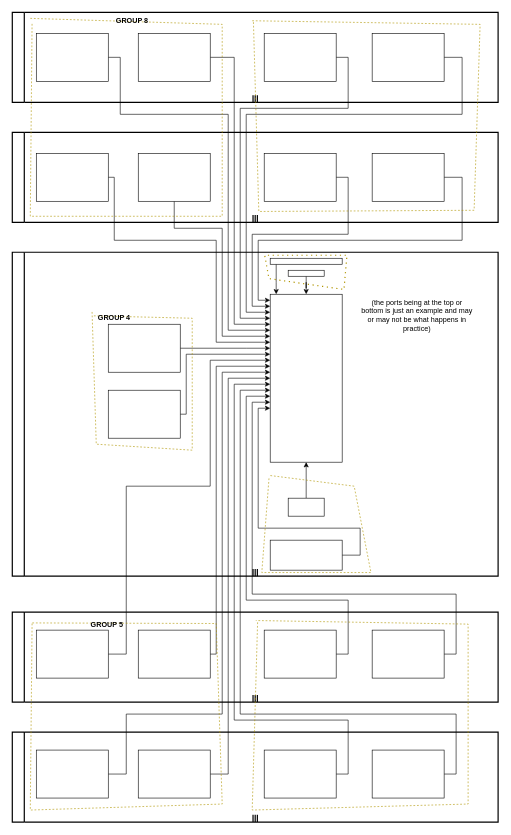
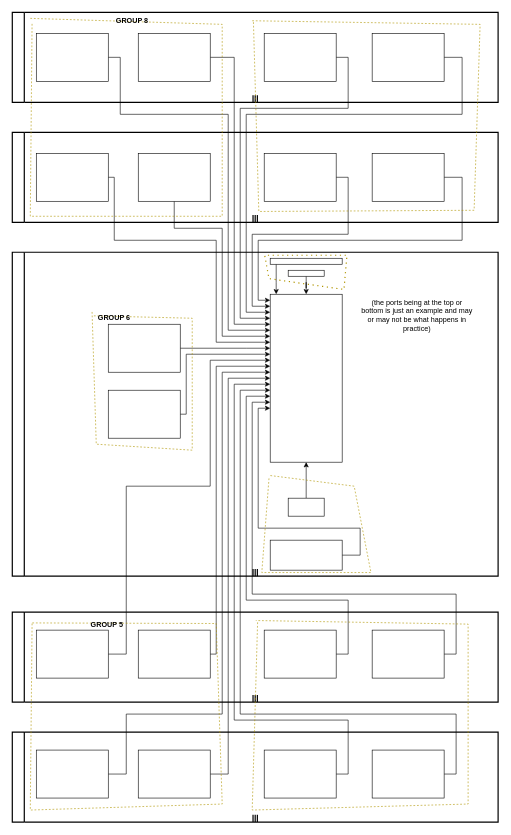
(114, 318) -> (114, 318)
